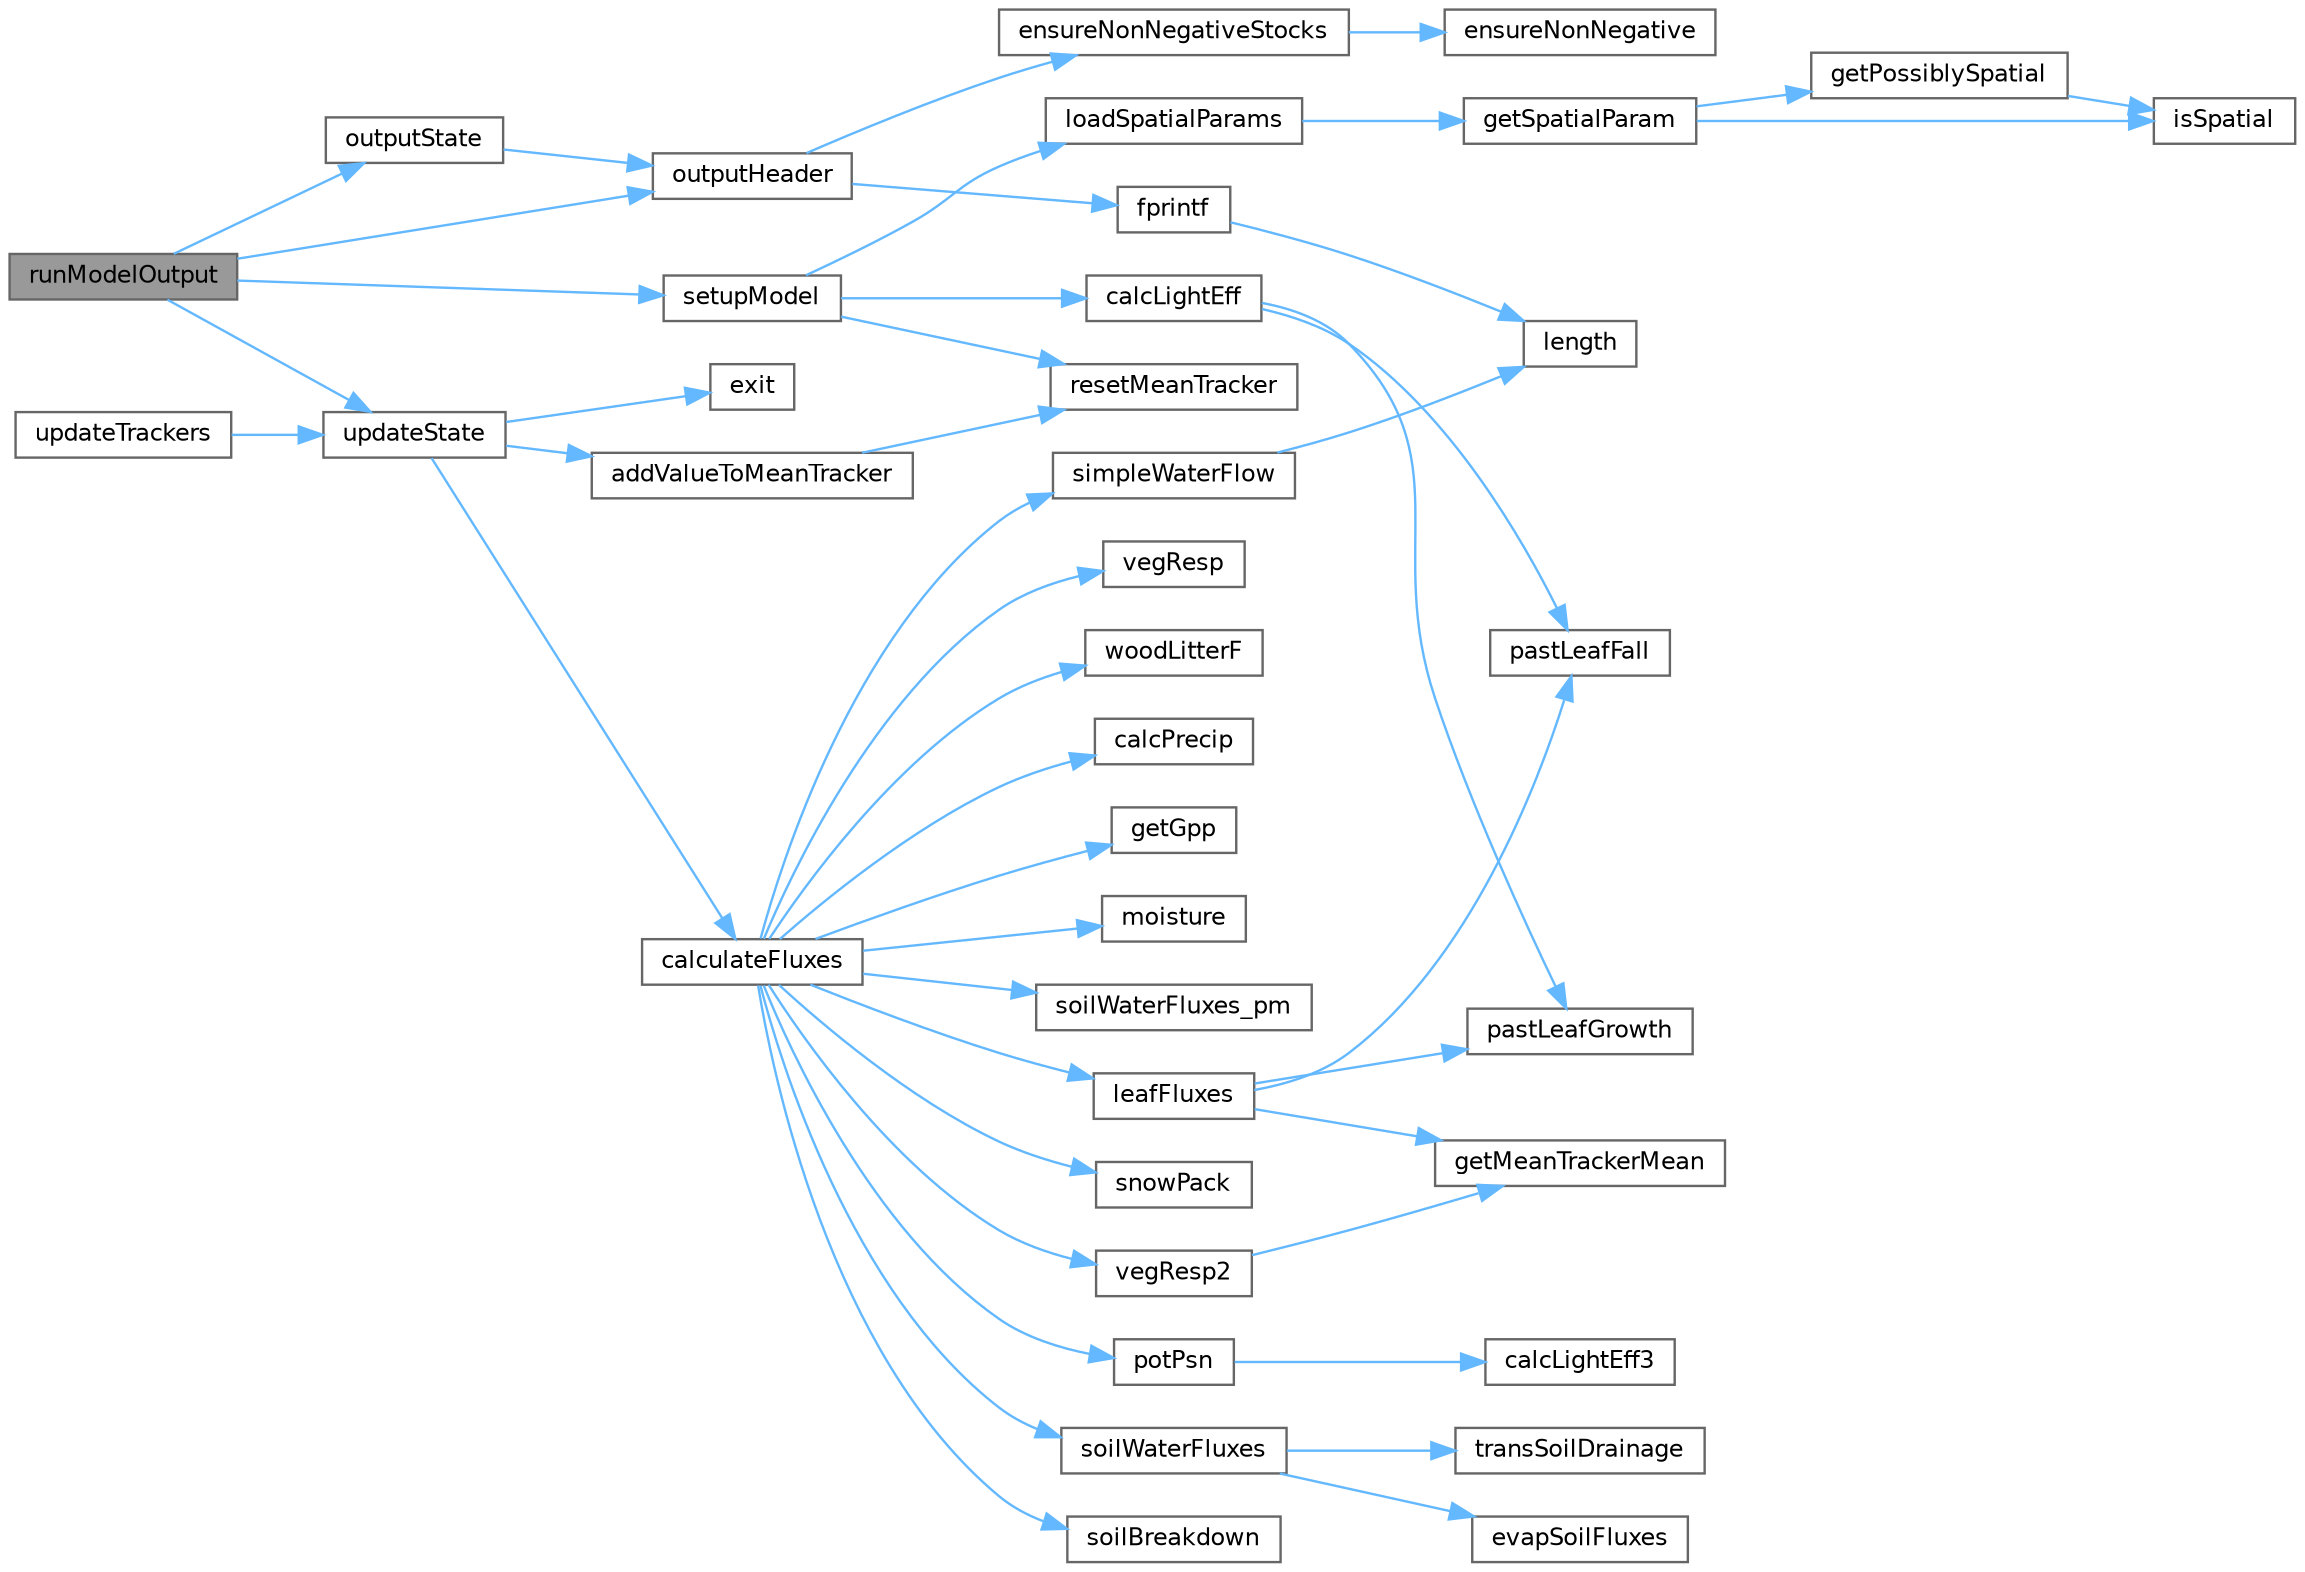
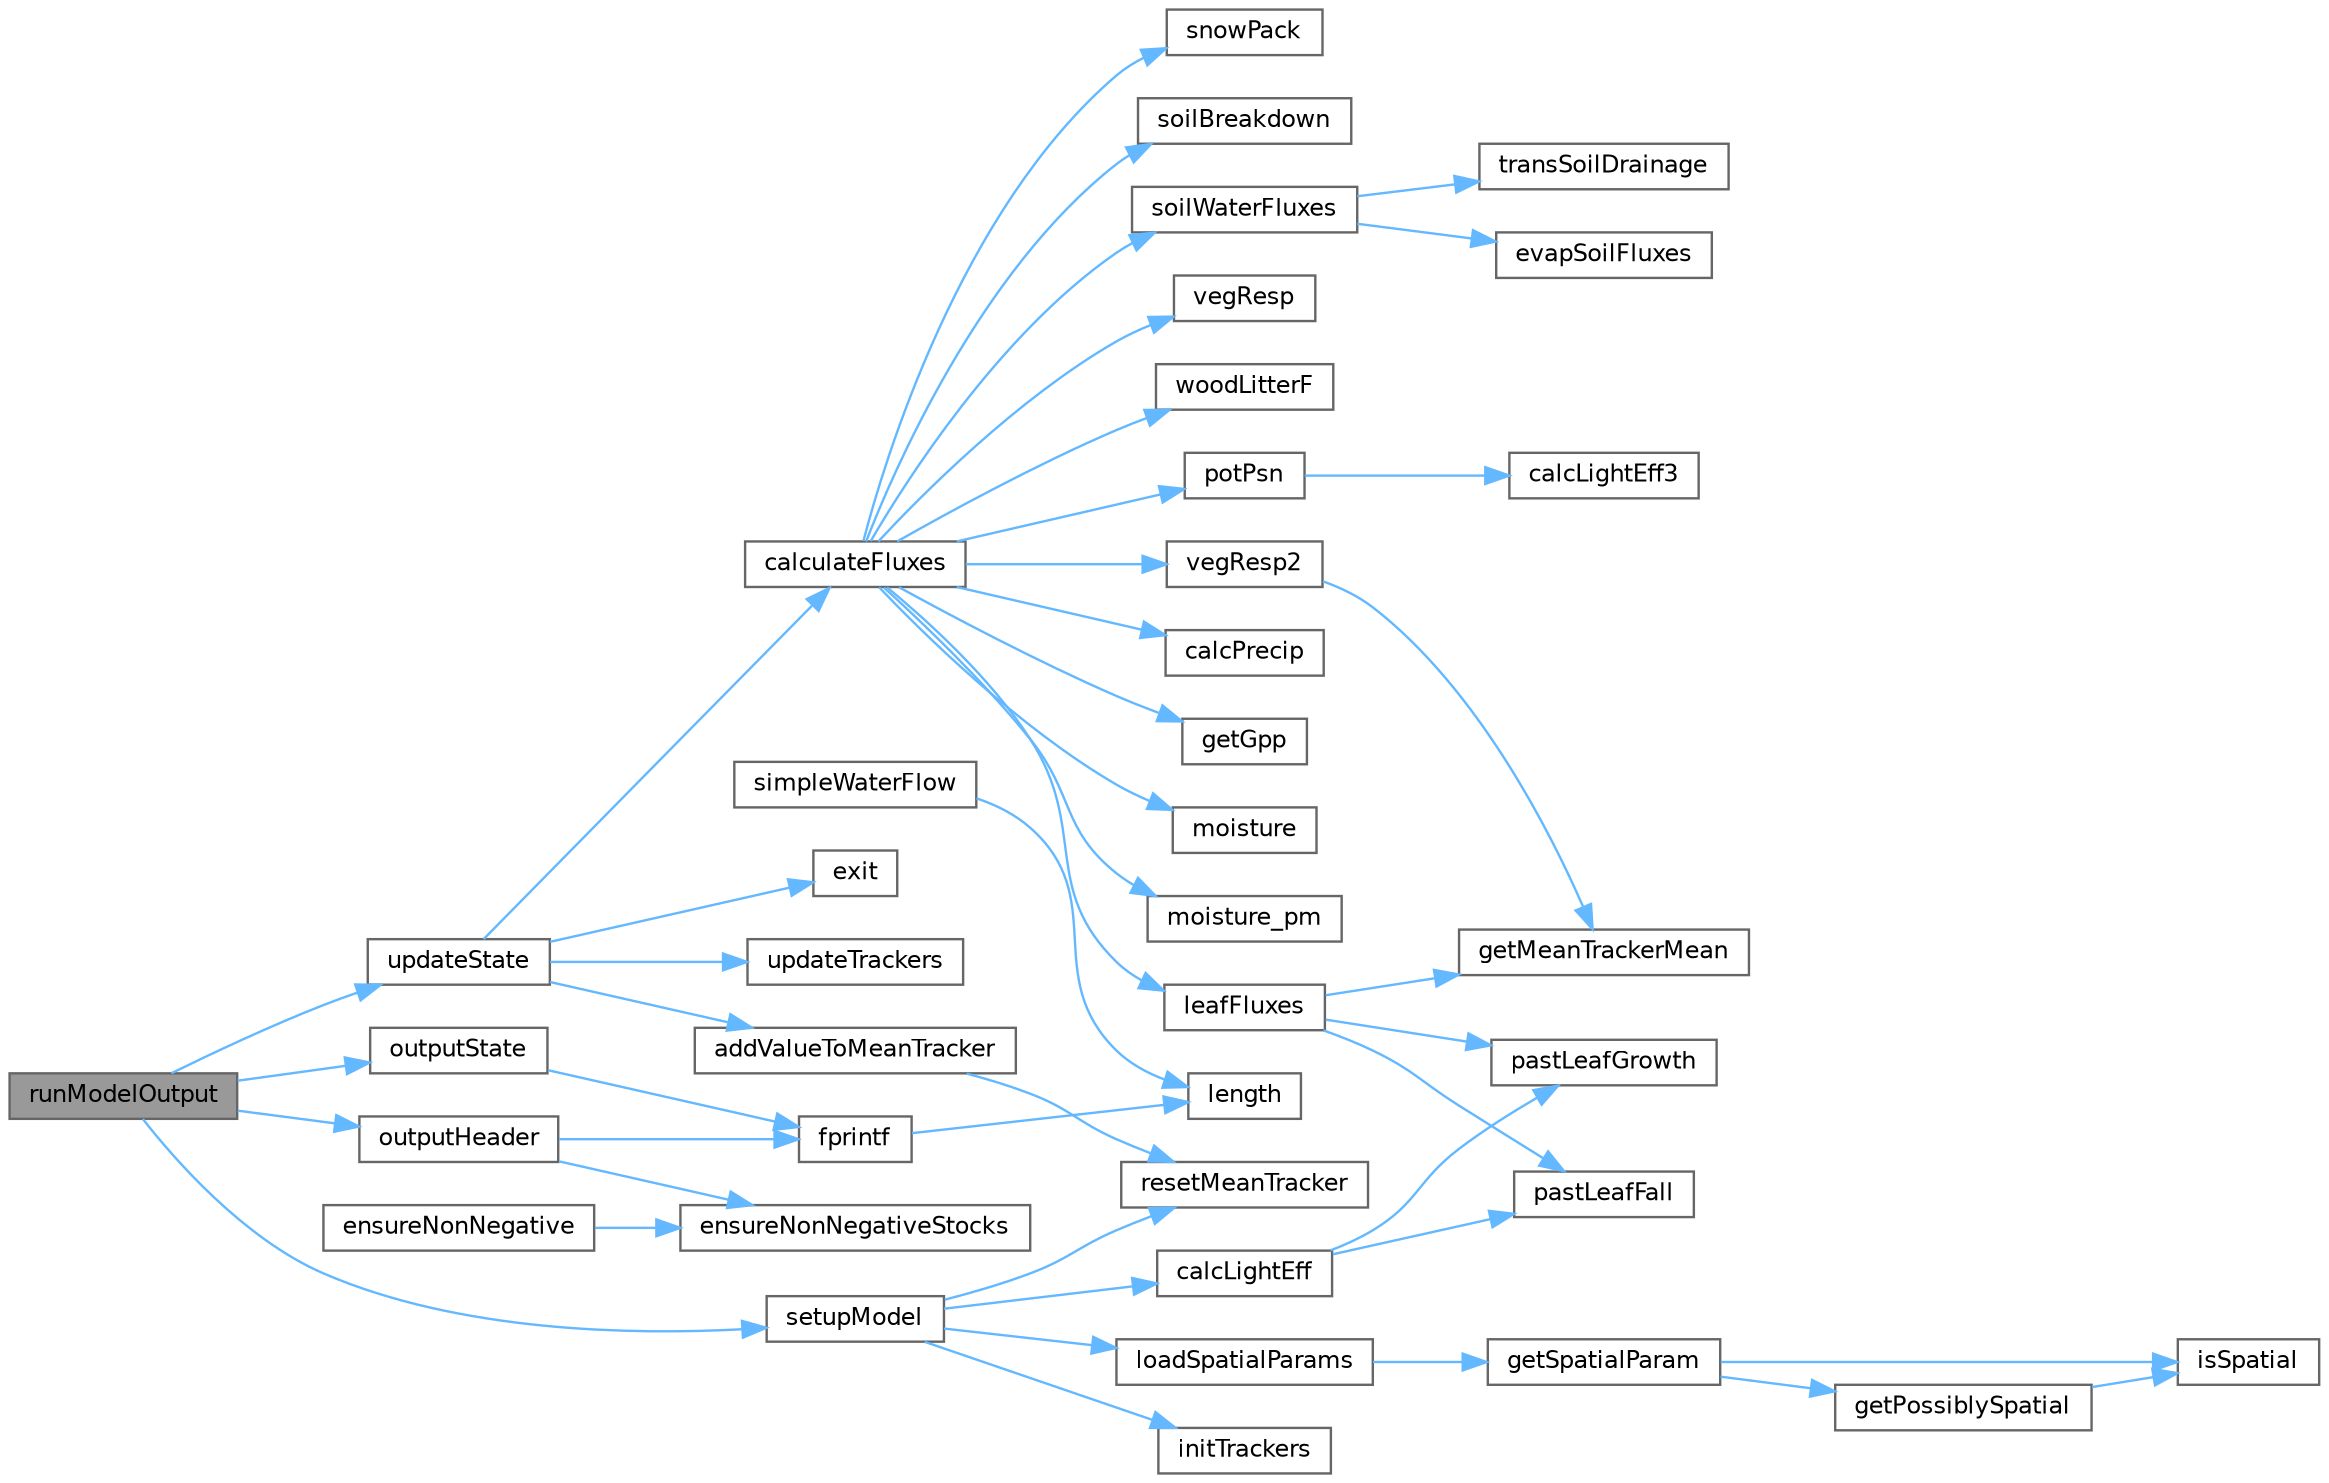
(1385, 32) -> (625, 1228)
(565, 156) -> (662, 1096)
(265, 435) -> (636, 962)
(858, 696) -> none
(1174, 1007) -> (1245, 919)
none -> (1245, 1451)
